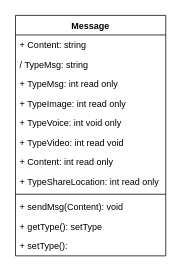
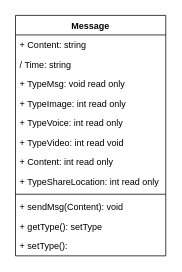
(58, 65) -> (49, 65)
(72, 84) -> (74, 84)
(74, 123) -> (76, 123)
